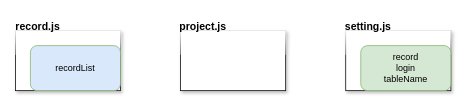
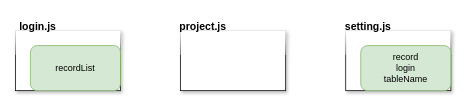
(38, 27) -> (38, 27)
(75, 68) -> (75, 68)
